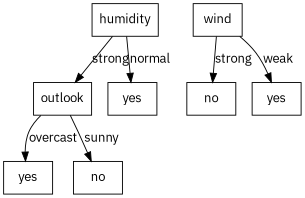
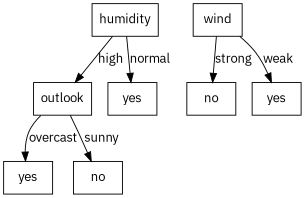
(111, 59) -> (111, 59)
